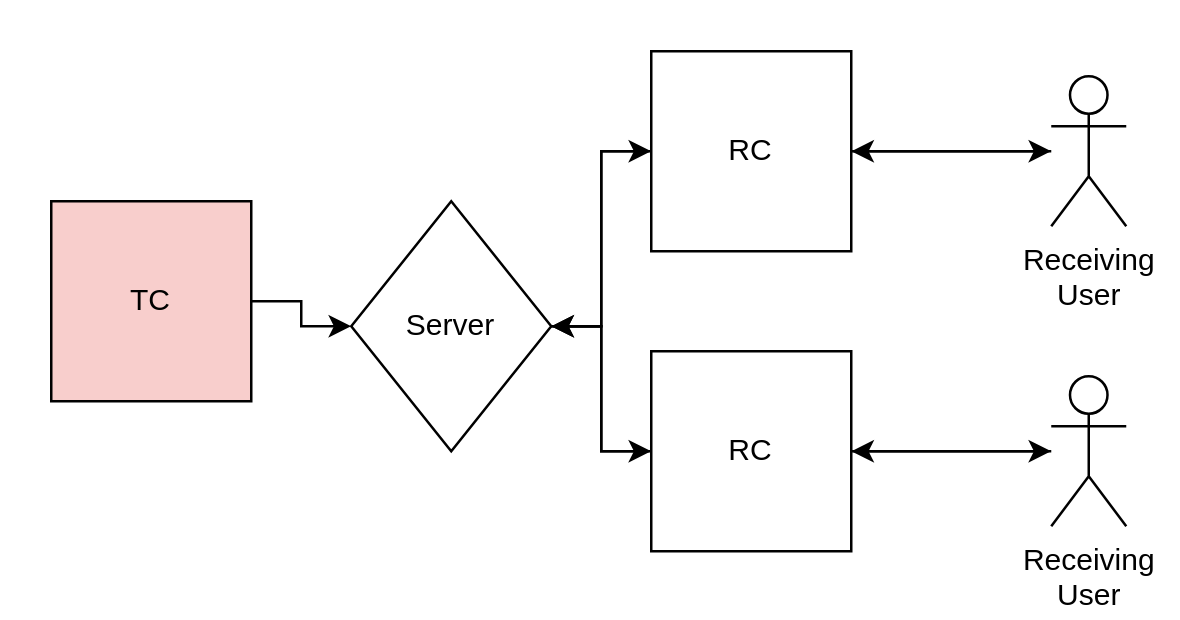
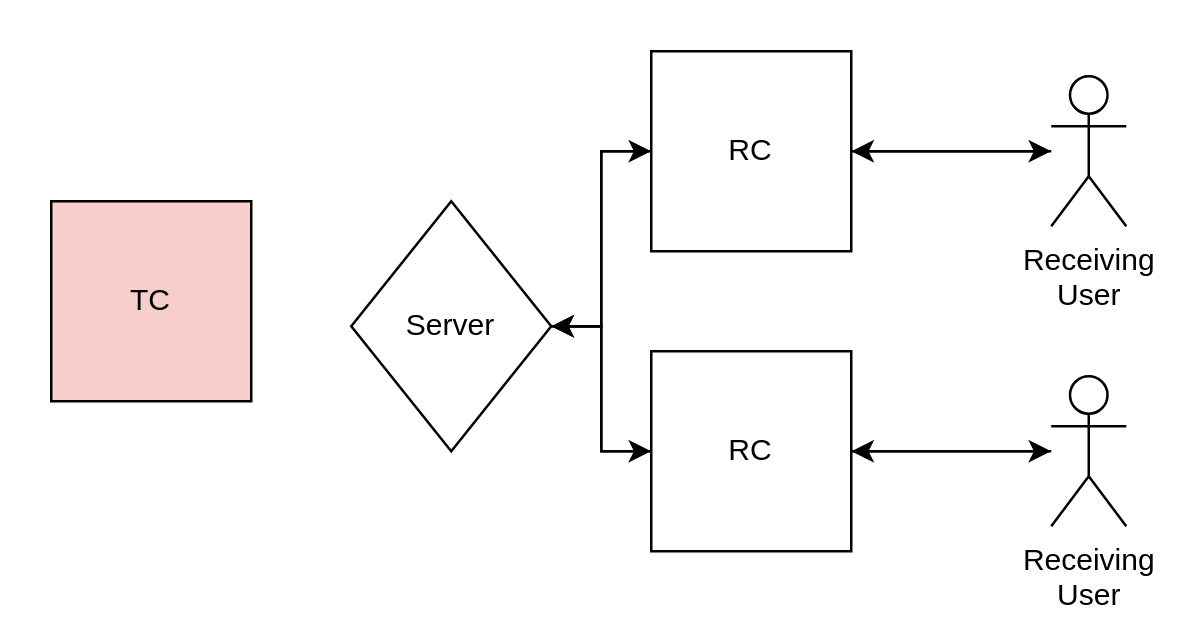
(301, 305) -> none
